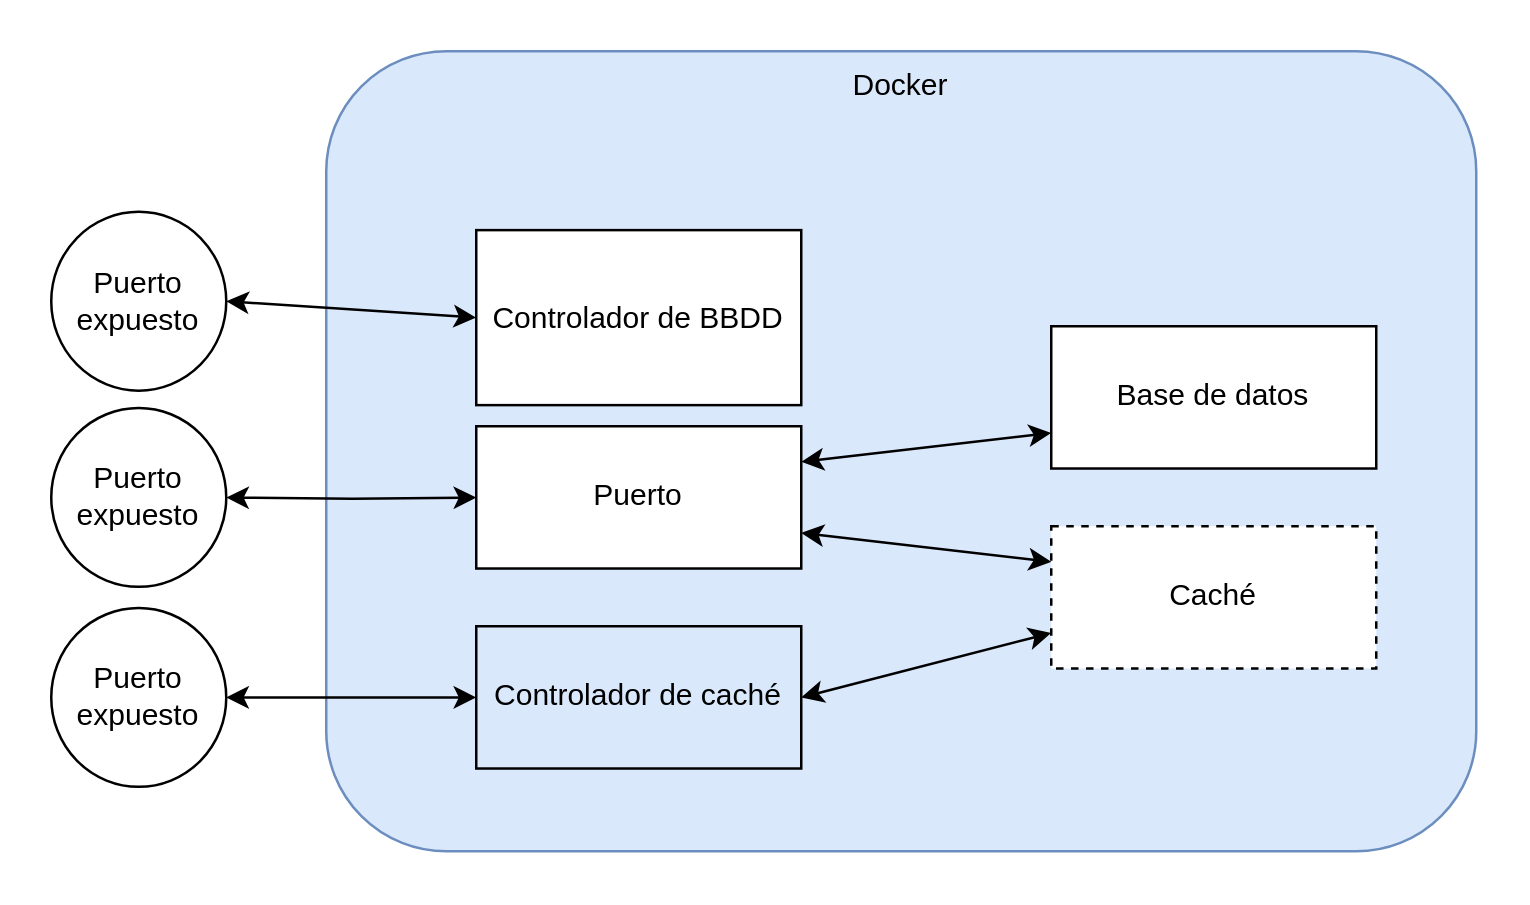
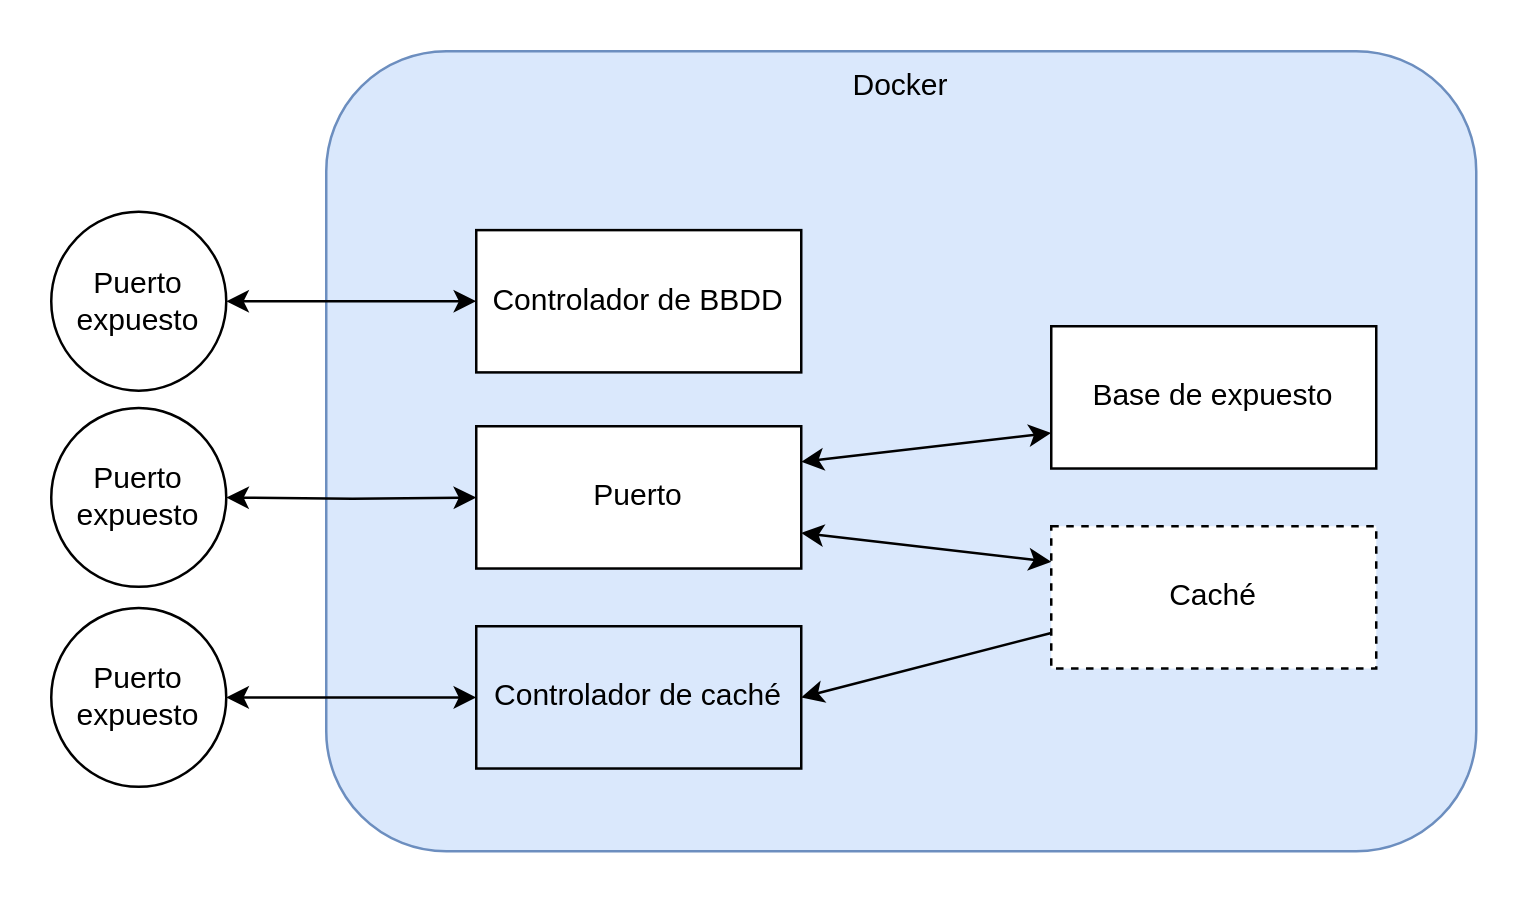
(639, 318) -> (639, 301)
(1214, 396) -> (1214, 396)
(1034, 637) -> (1042, 635)
